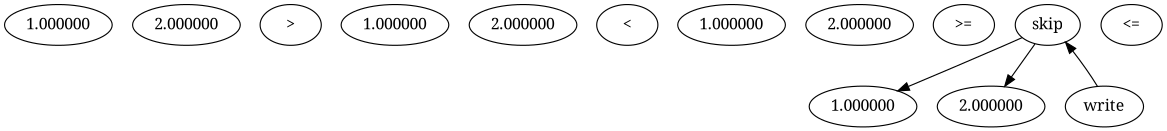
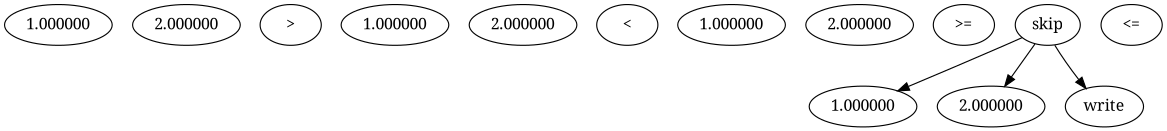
(1086, 68) -> (1066, 63)
